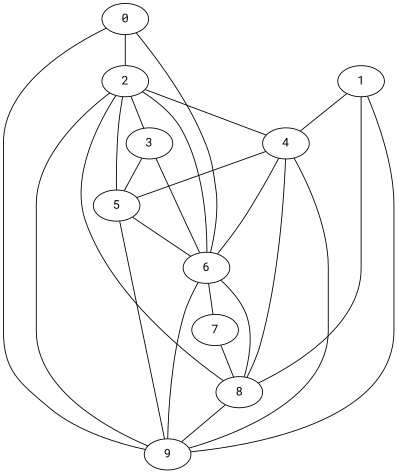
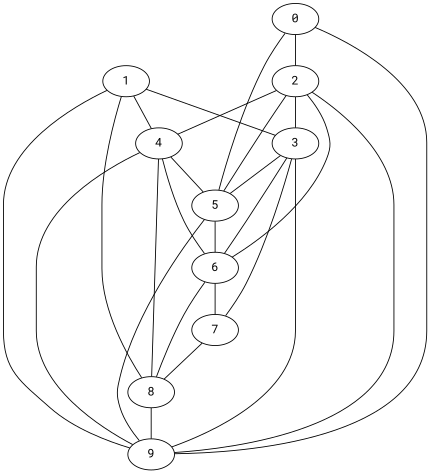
none -> (211, 112)
(202, 134) -> (244, 113)
none -> (264, 244)
(103, 257) -> none
(175, 359) -> (295, 335)
